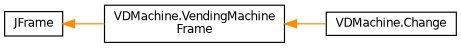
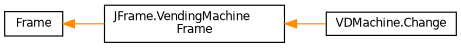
(34, 24) -> (34, 24)
(194, 24) -> (194, 24)
